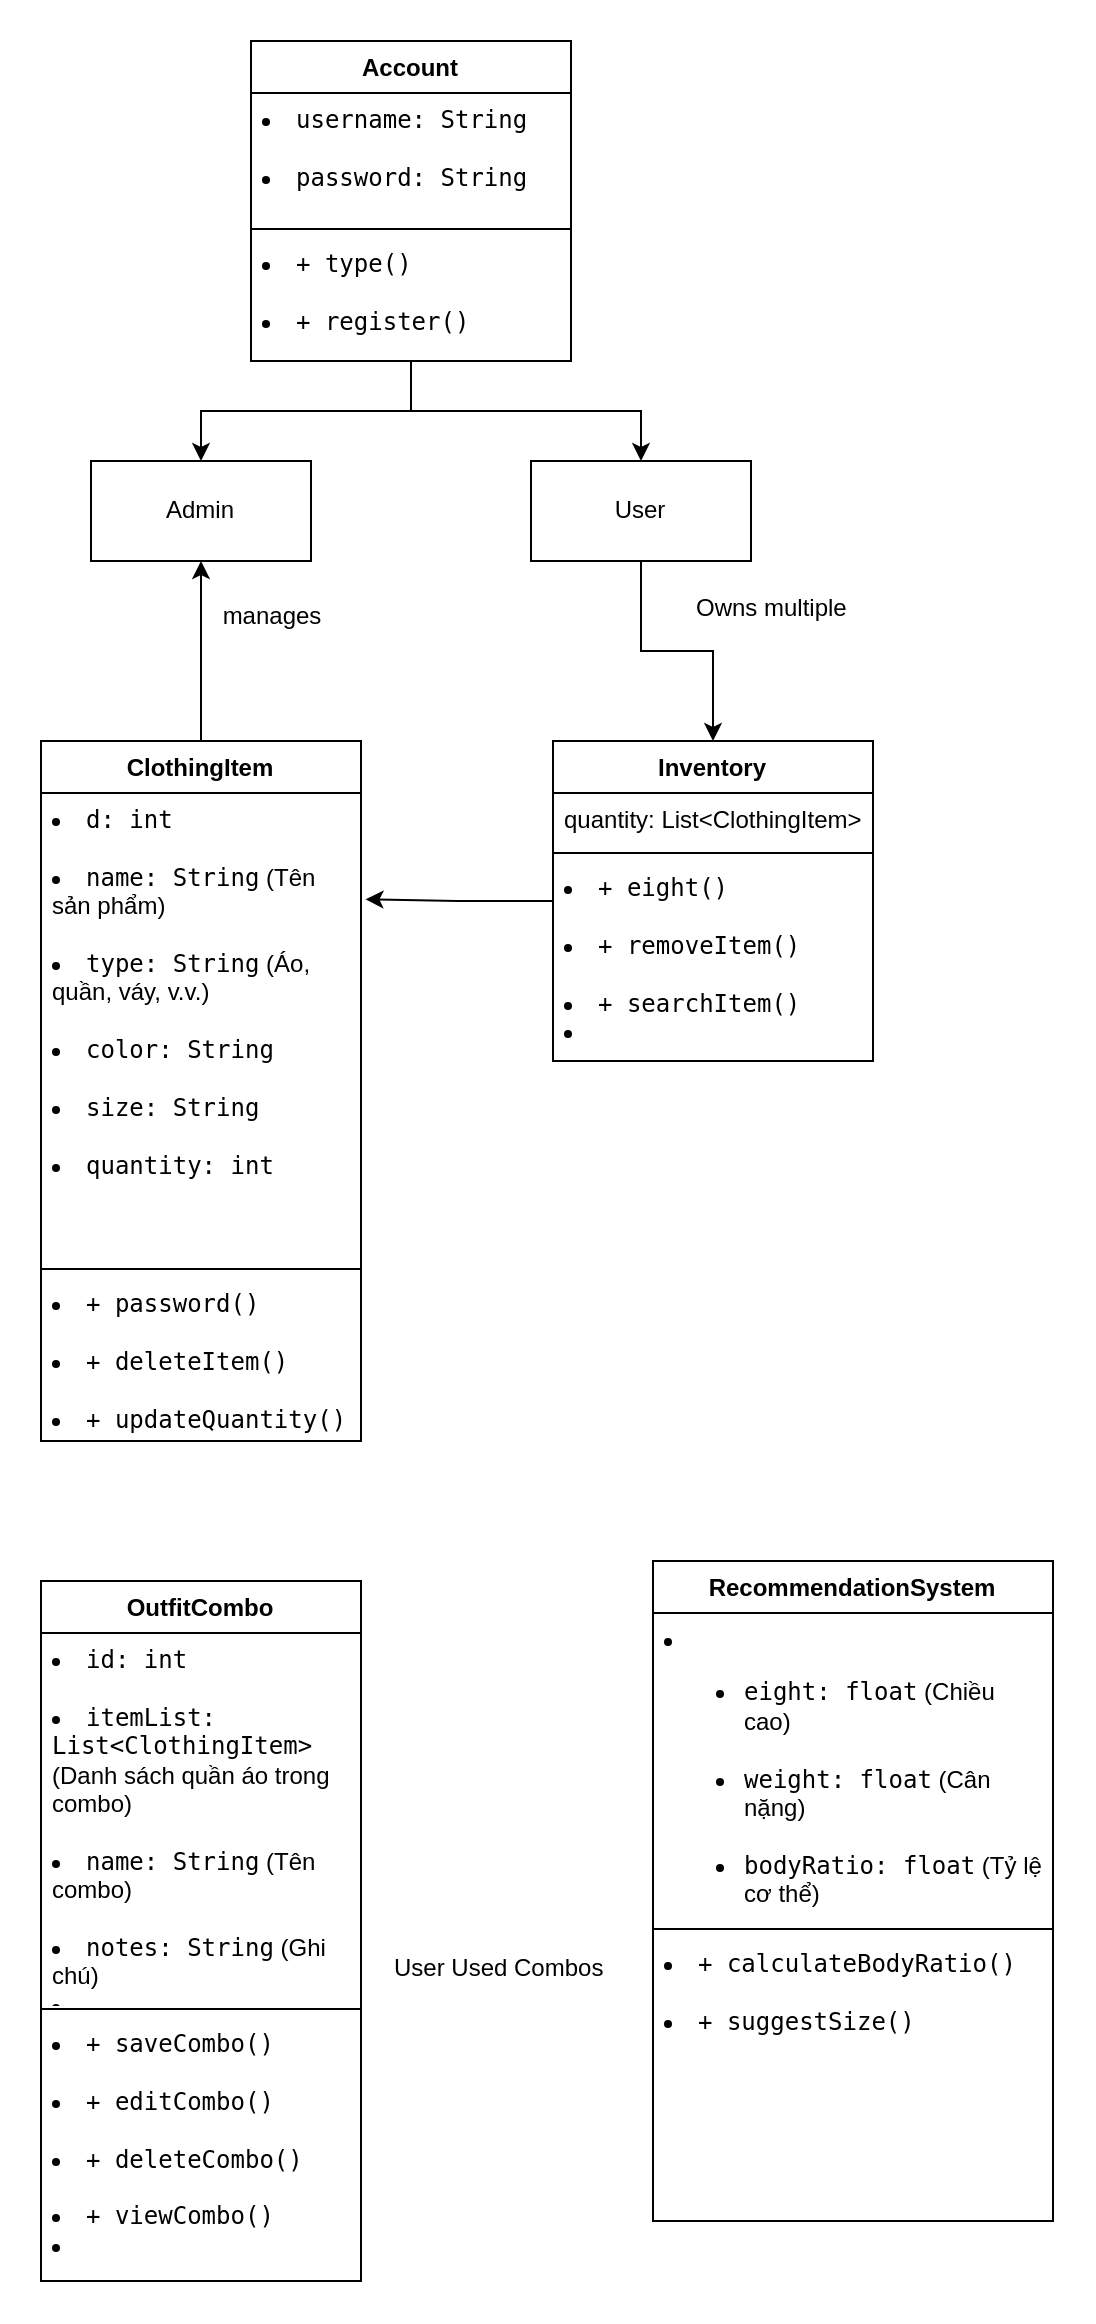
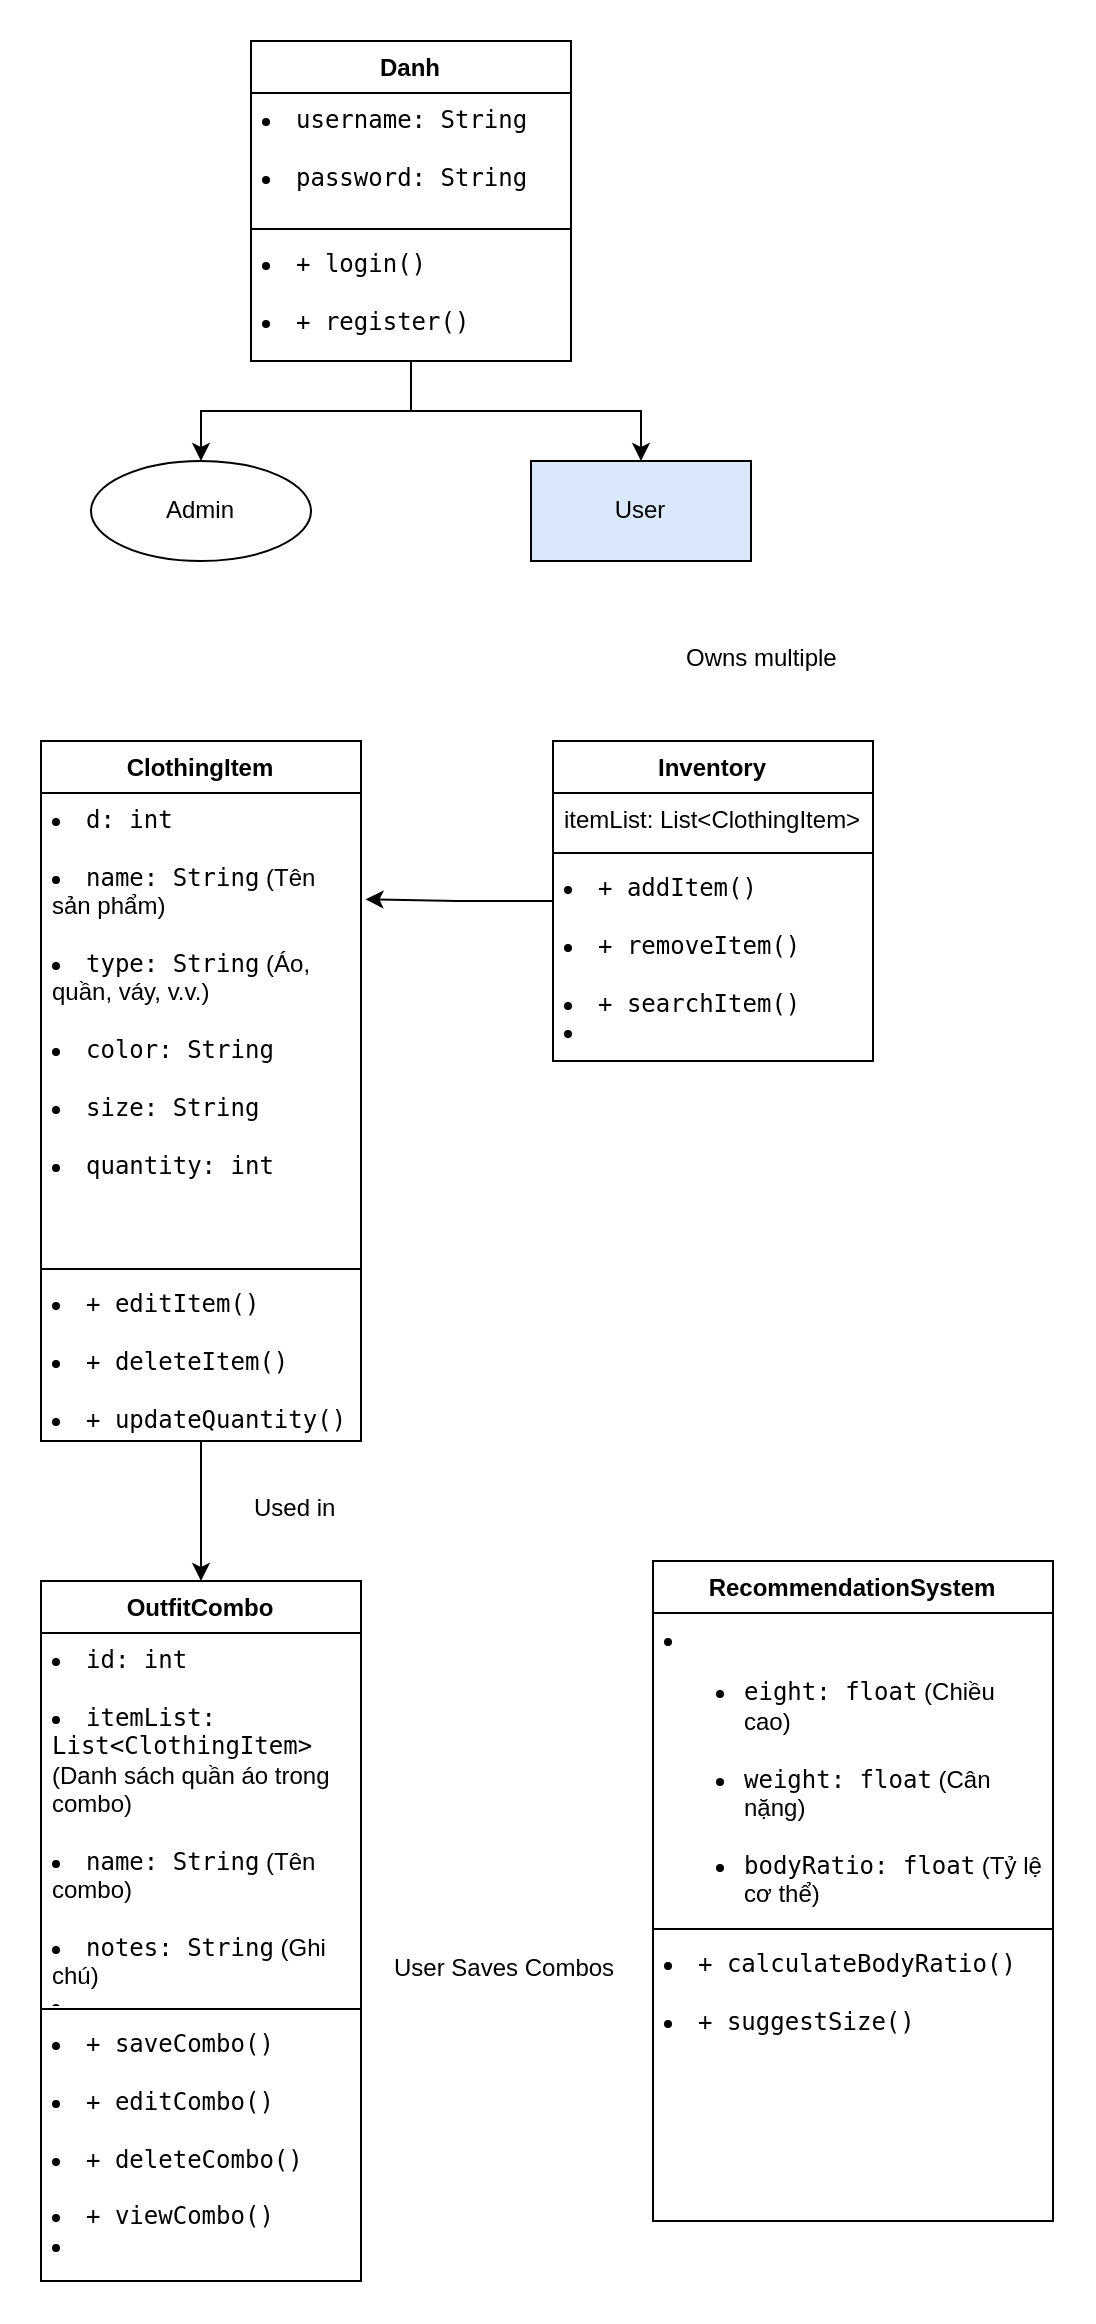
(411, 69) -> (411, 69)
(337, 280) -> (337, 280)
(201, 511) -> (201, 511)
(641, 511) -> (641, 511)
(803, 621) -> (793, 671)
(273, 631) -> none
(670, 651) -> none
(201, 658) -> (201, 1506)
(715, 836) -> (715, 836)
(656, 918) -> (656, 918)
(168, 1334) -> (168, 1334)
none -> (321, 1521)
(496, 1969) -> (503, 1969)
